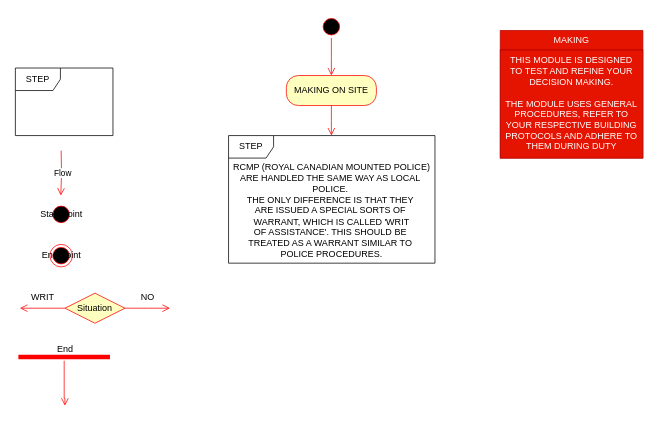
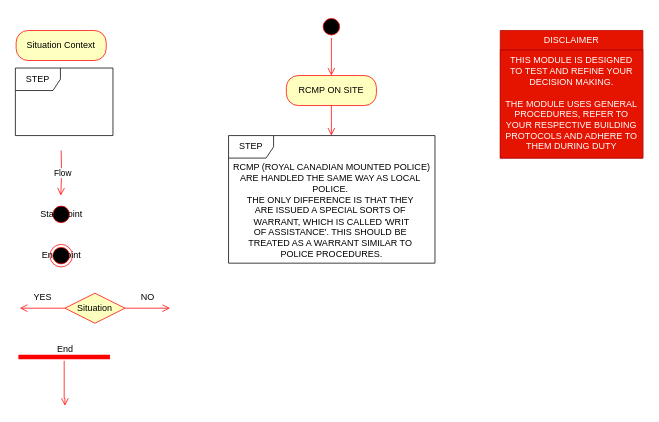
(571, 40) -> (571, 40)
none -> (61, 45)
(331, 90) -> (331, 90)
(43, 297) -> (43, 297)
